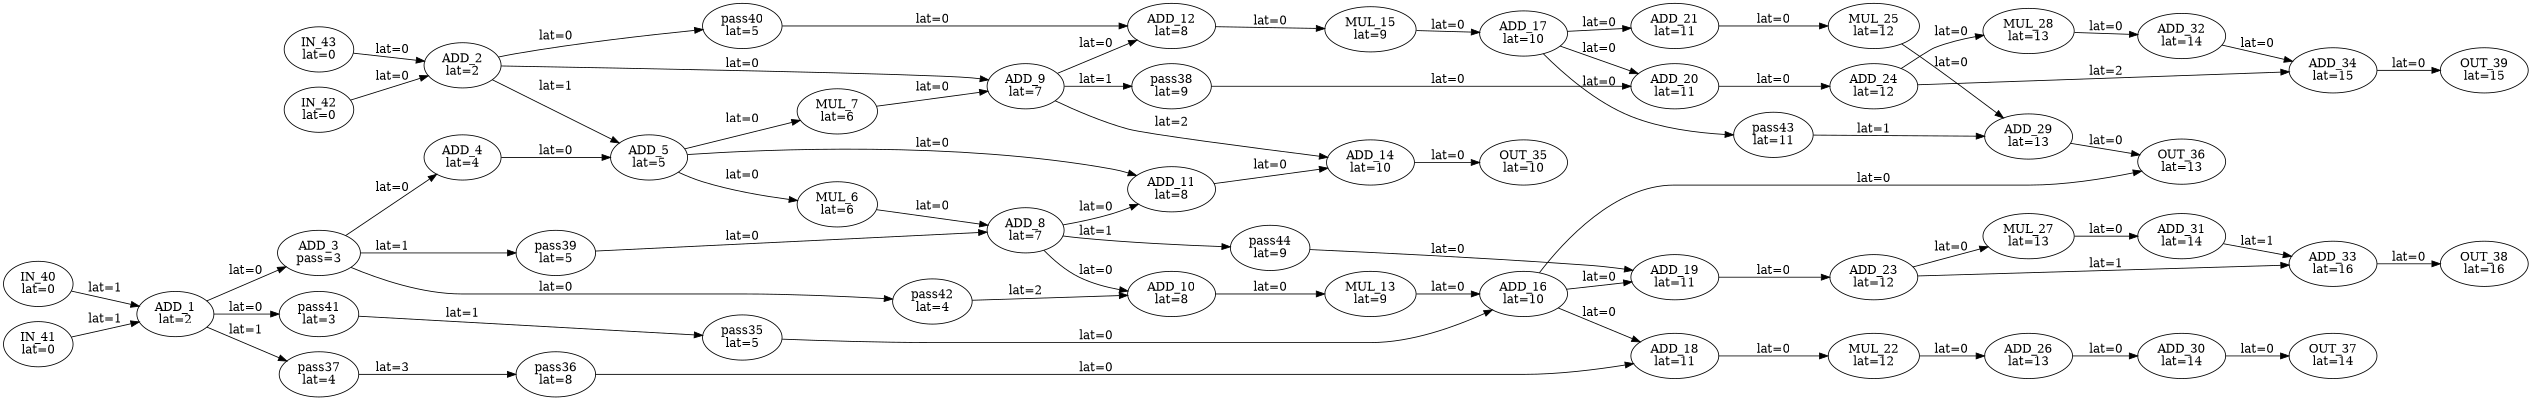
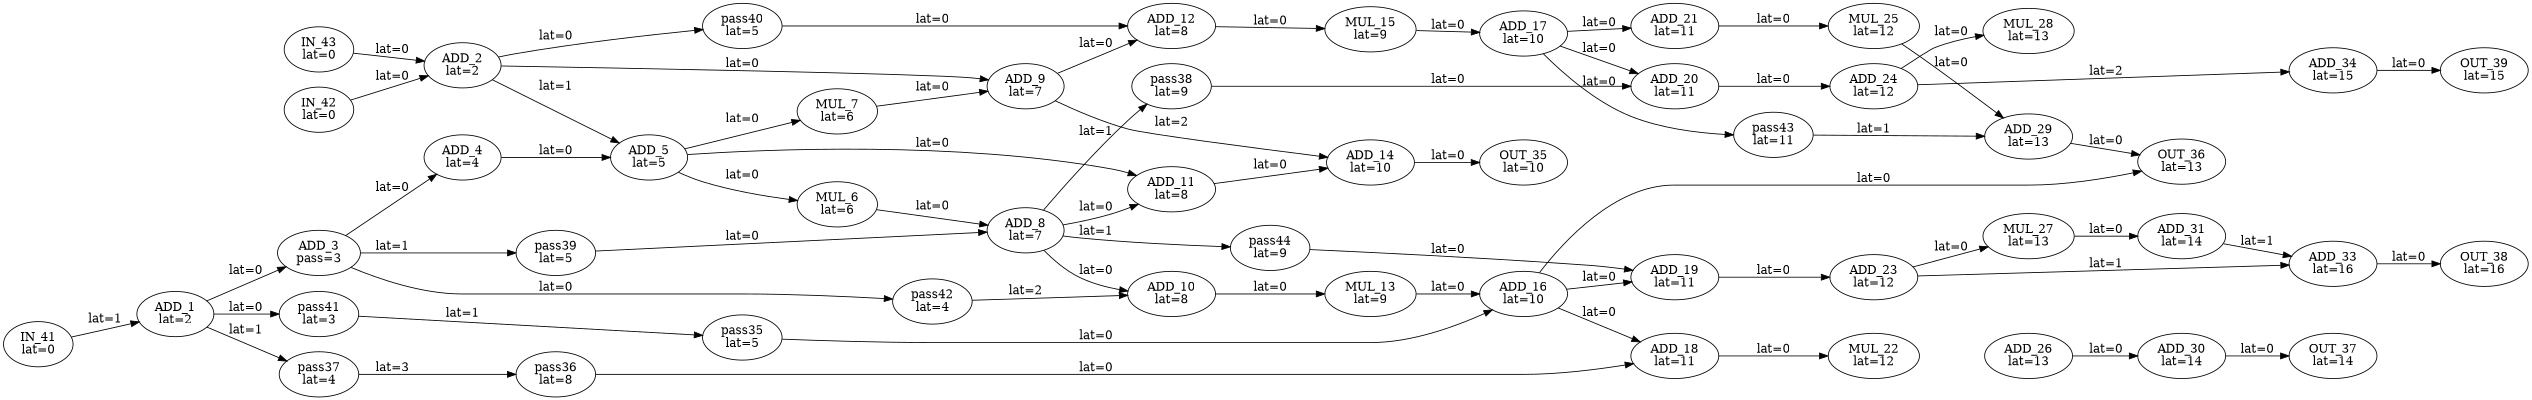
(2182, 36) -> none
(1094, 86) -> (1090, 158)
(38, 284) -> none
(1948, 356) -> none
